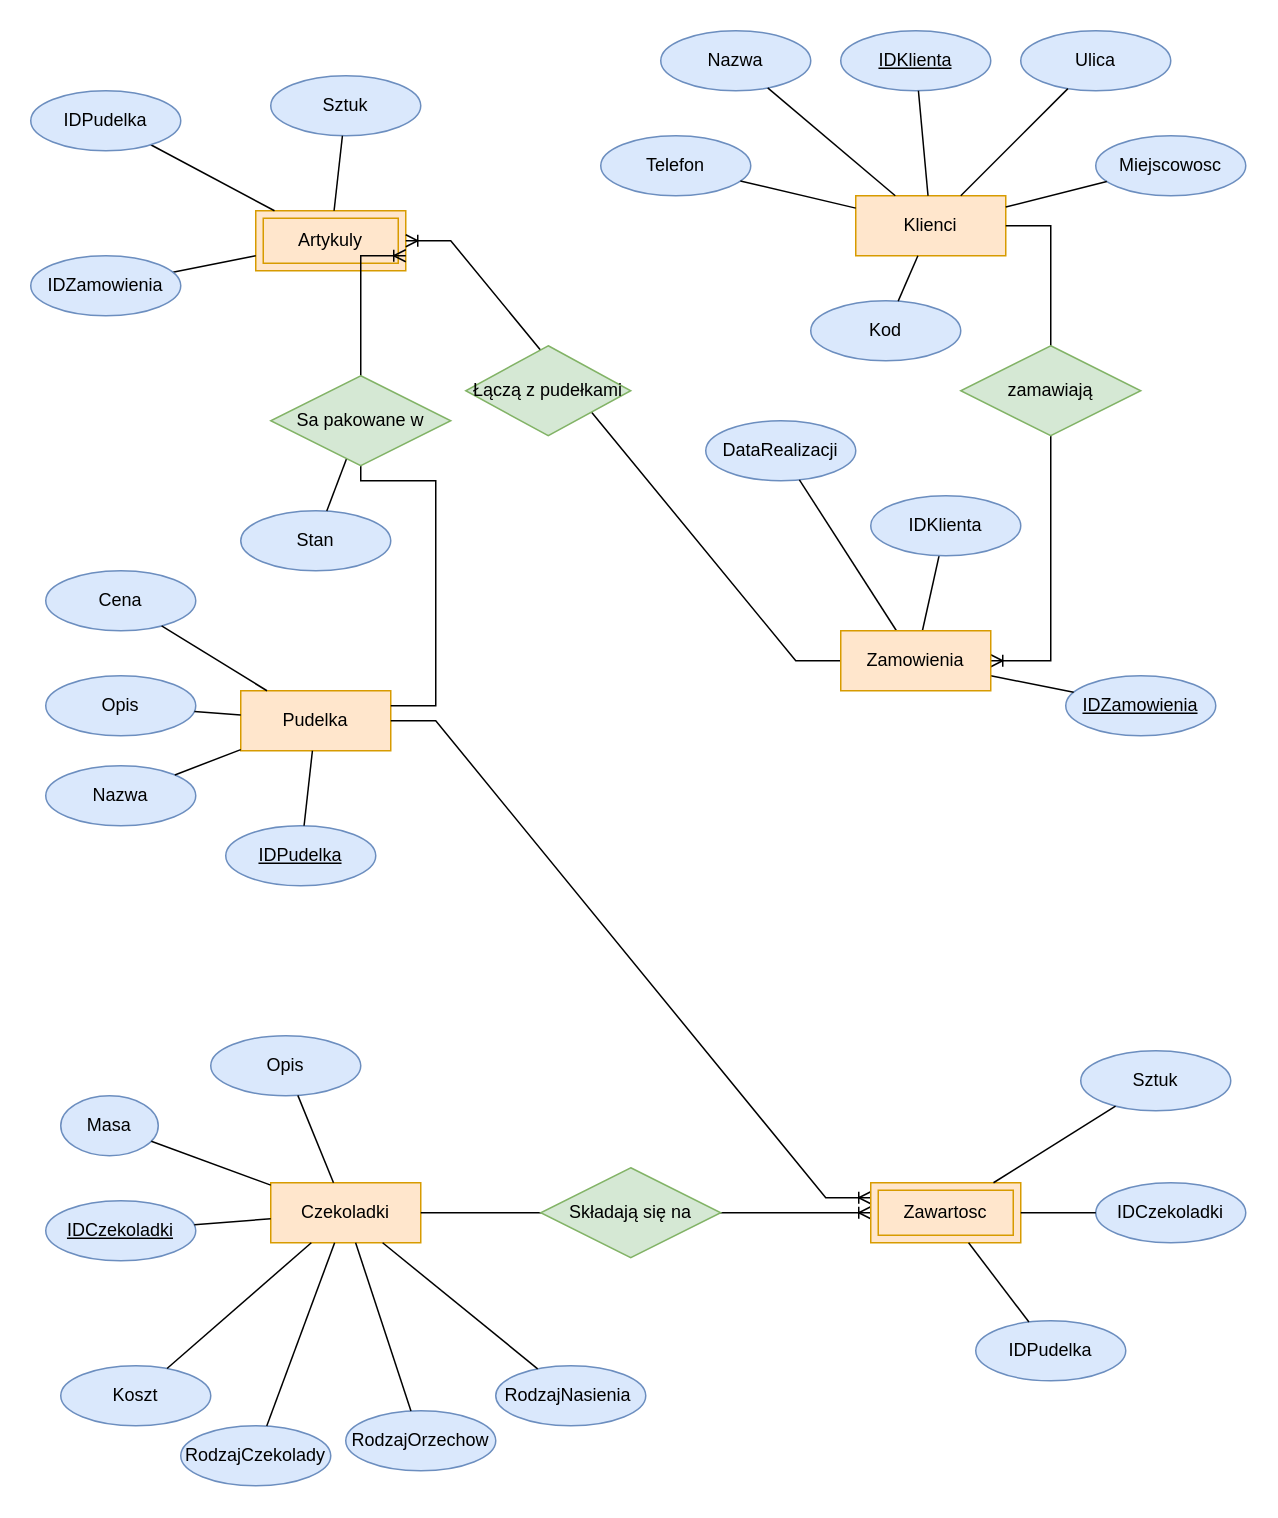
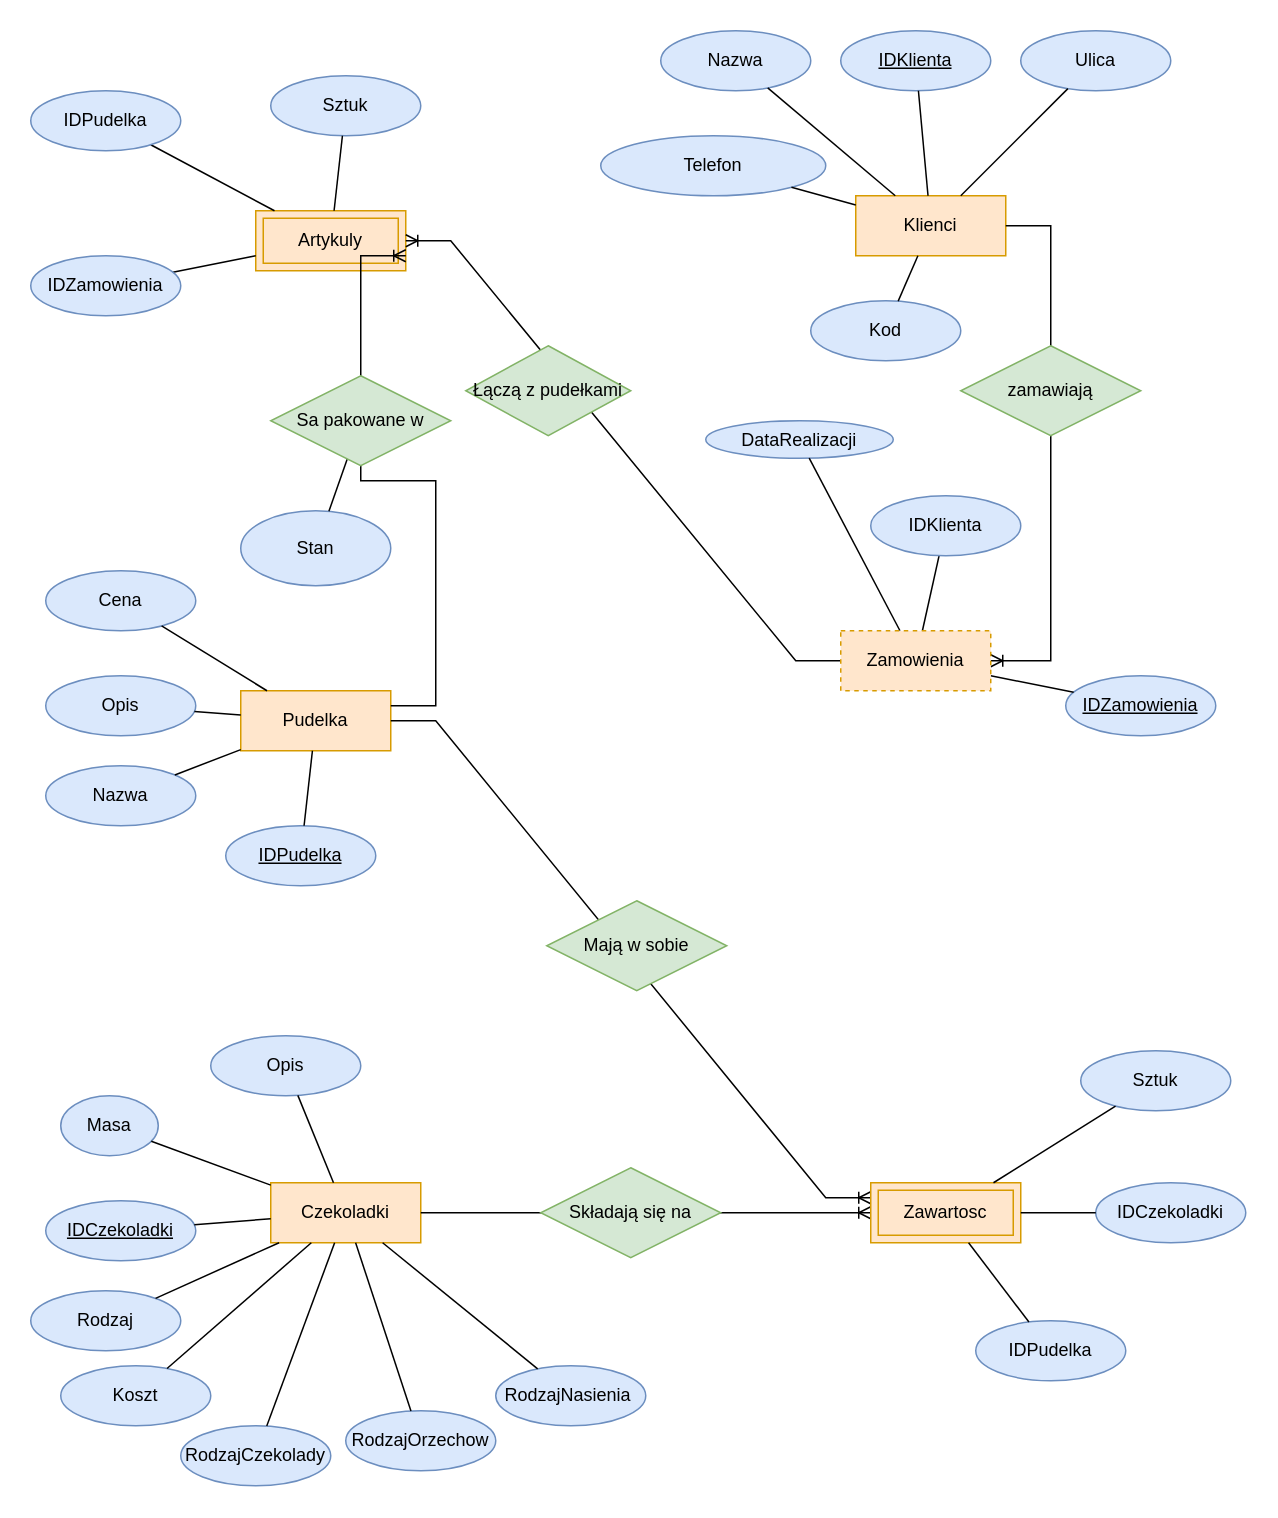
(676, 166) -> (713, 166)
(1171, 166) -> none
(1056, 194) -> none
(781, 451) -> (800, 440)
(316, 541) -> (316, 548)
(916, 661) -> (916, 661)
none -> (637, 946)
none -> (218, 1270)
none -> (106, 1321)
